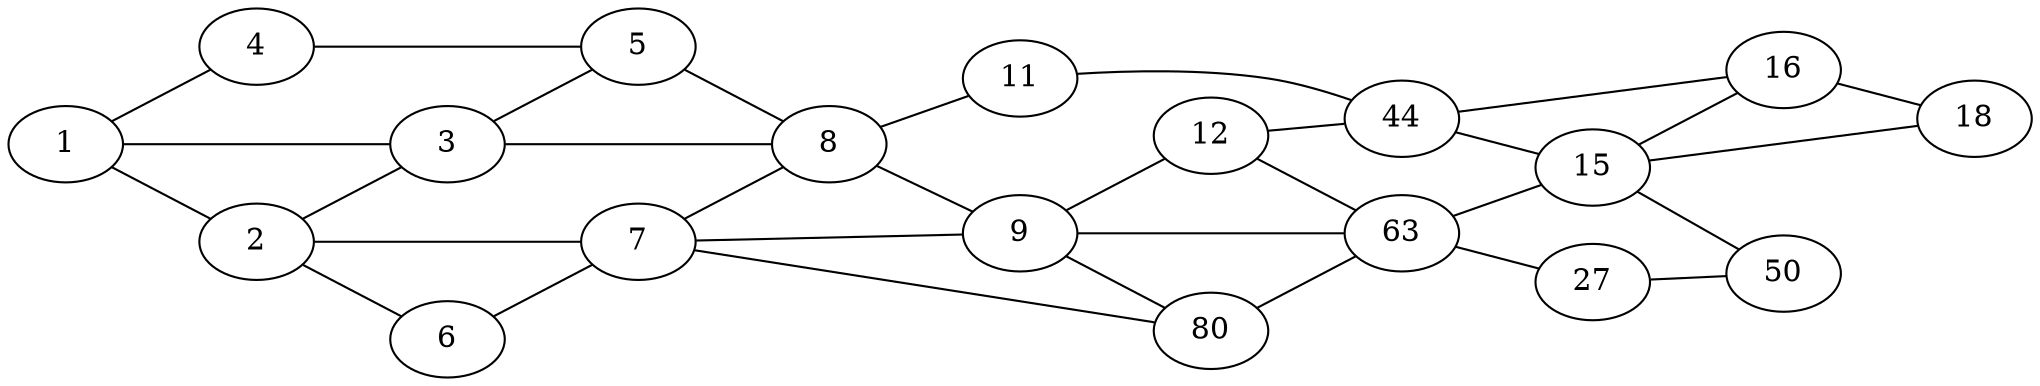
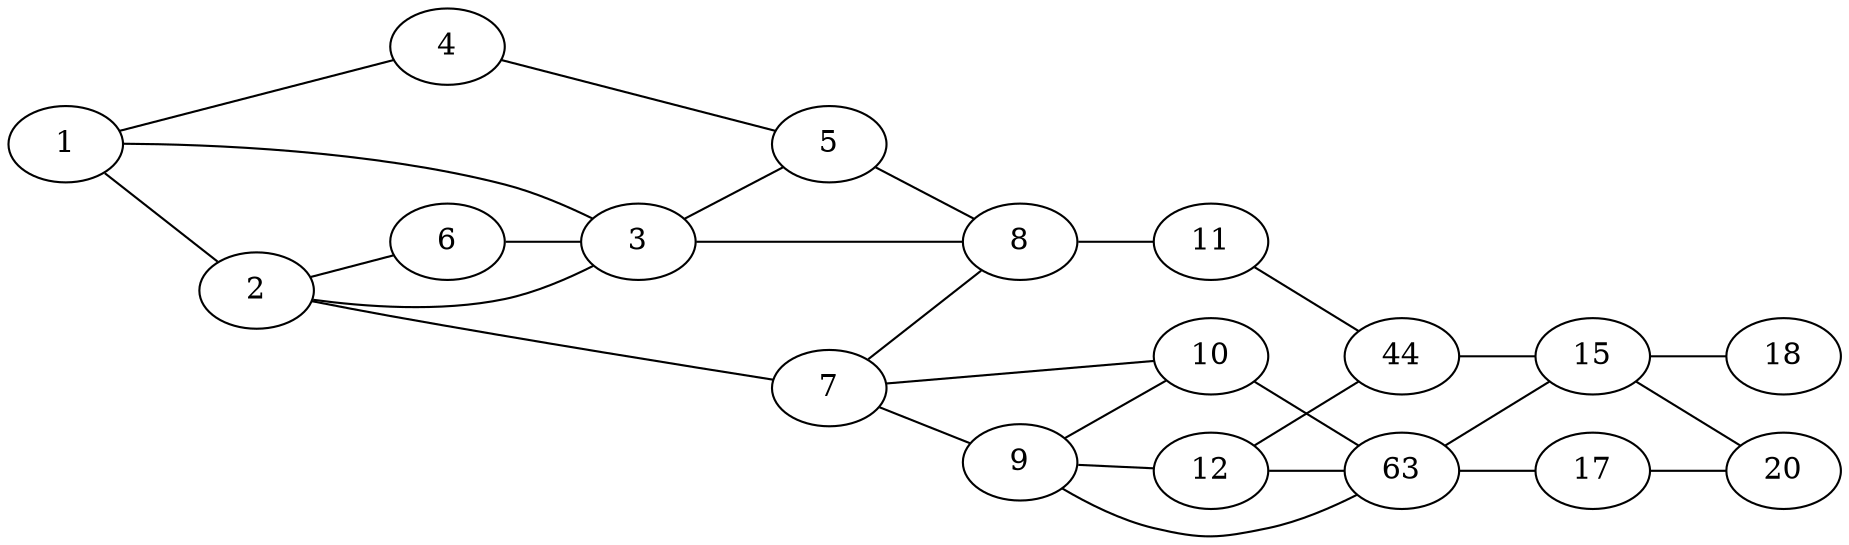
(1784, 70) -> none
(925, 189) -> none
(1784, 274) -> (1784, 471)
(1593, 282) -> (1593, 471)
(543, 290) -> (543, 242)
(1211, 331) -> (1211, 356)
